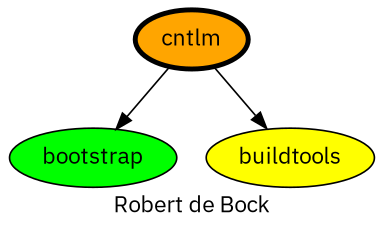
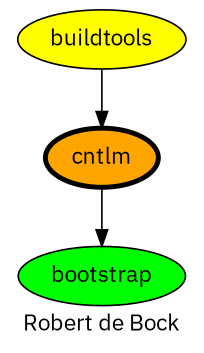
(235, 91) -> (102, 91)
